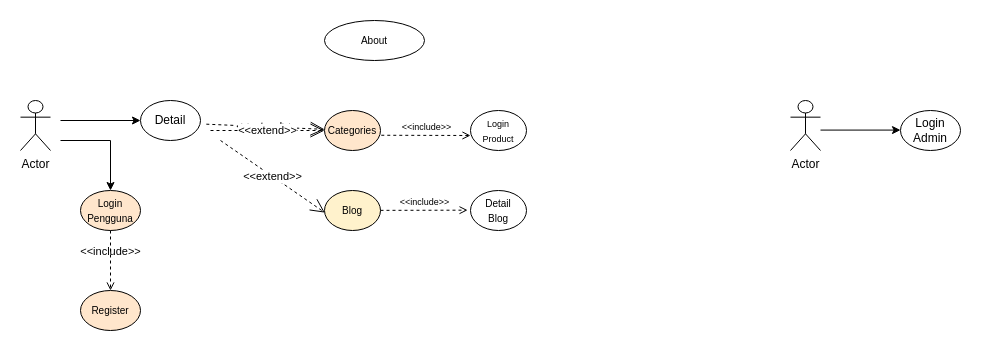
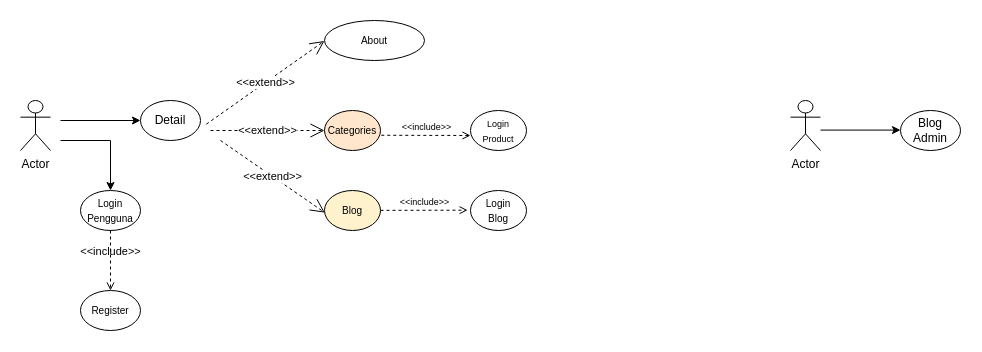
(222, 125) -> (264, 83)
(931, 131) -> (931, 131)
(111, 211) -> (111, 211)
(499, 211) -> (499, 211)
(111, 311) -> (111, 311)
